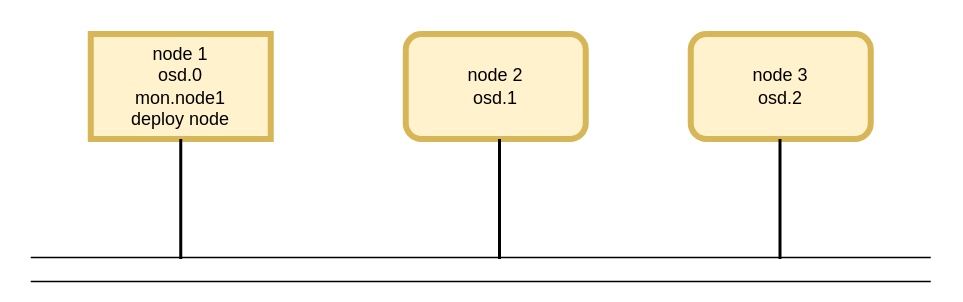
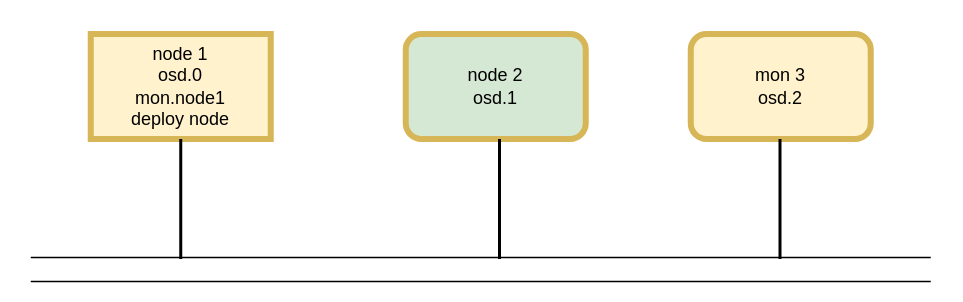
(496, 86) -> (496, 86)
(781, 86) -> (781, 86)
